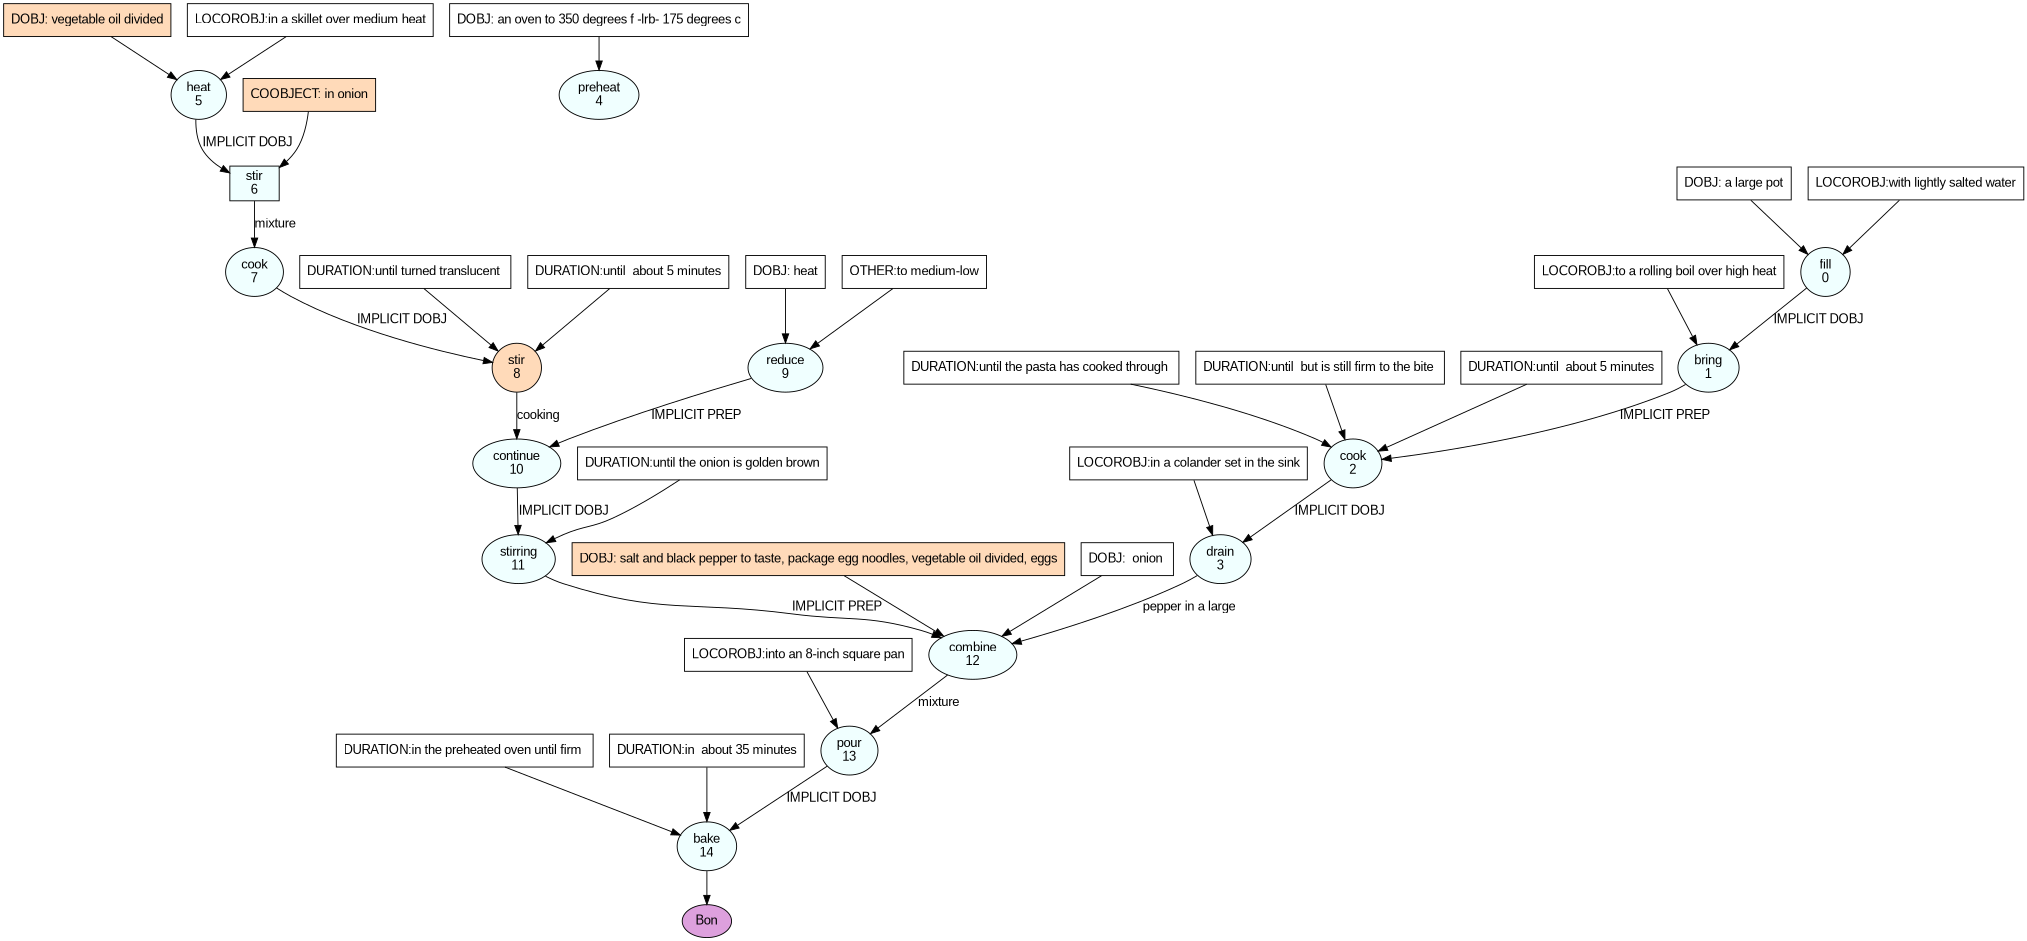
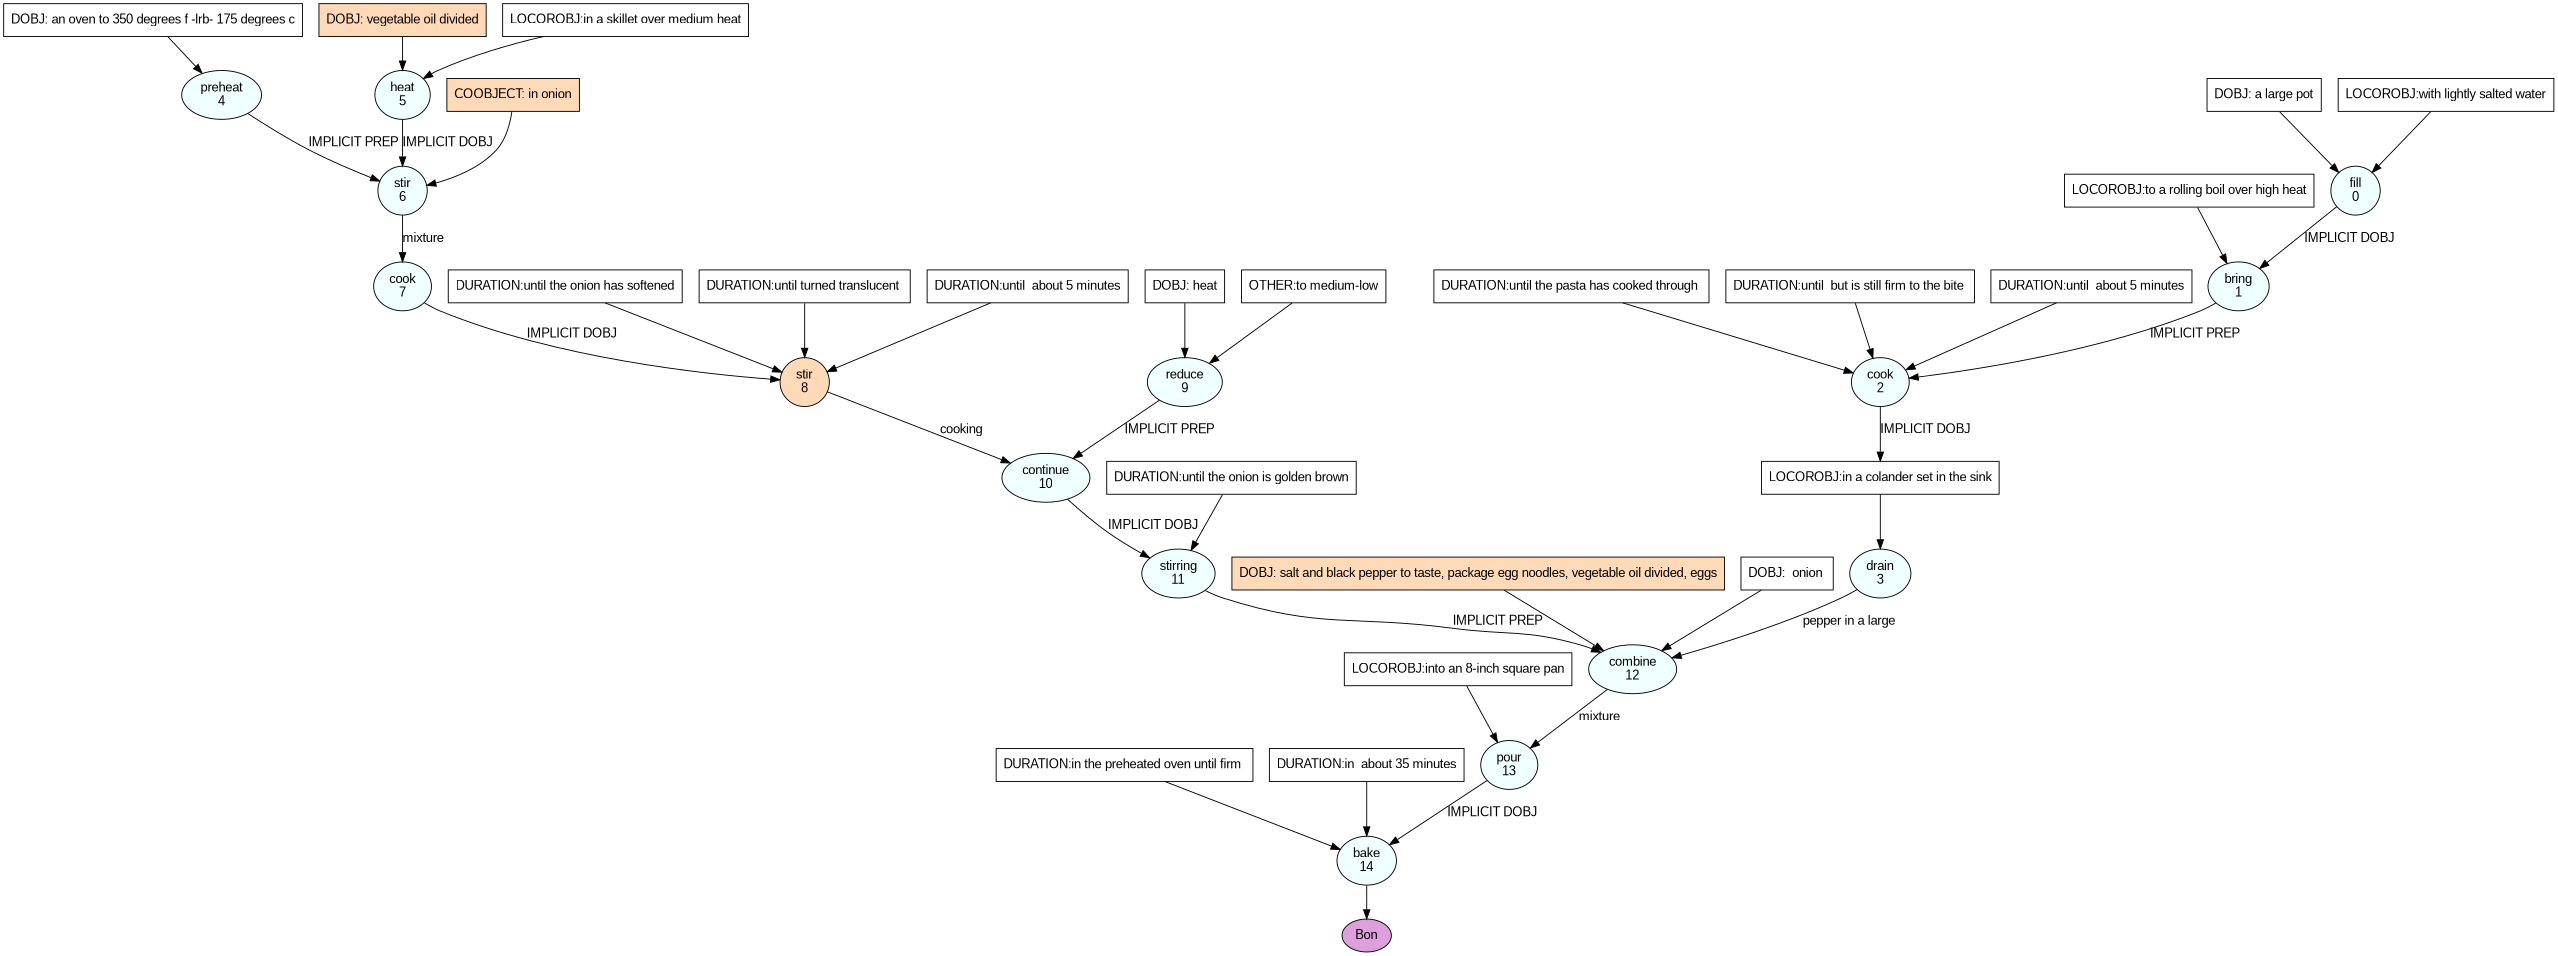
none -> (308, 149)
(255, 183) -> (403, 191)
none -> (565, 286)
(1291, 508) -> (1880, 429)
